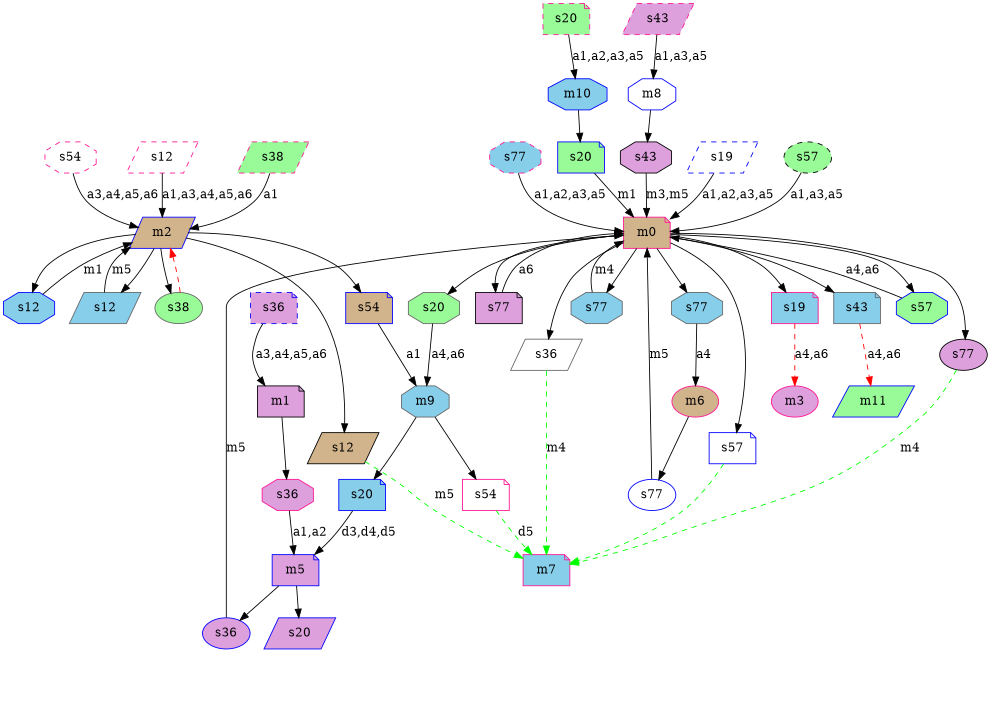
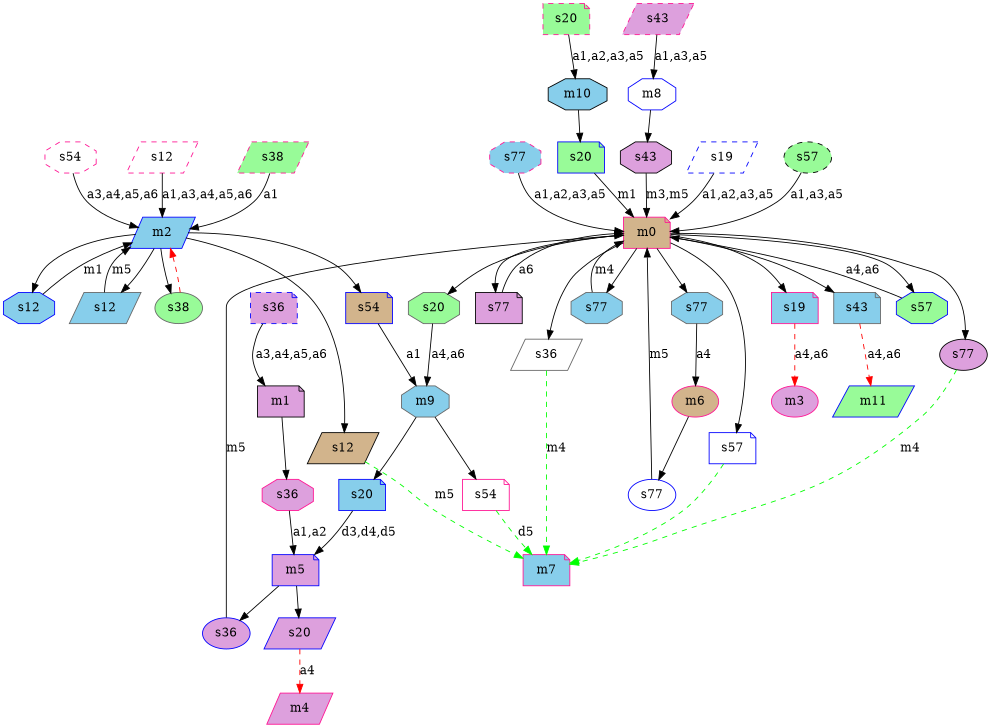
(578, 94) -> (578, 94)
(162, 233) -> (162, 233)
none -> (300, 709)
